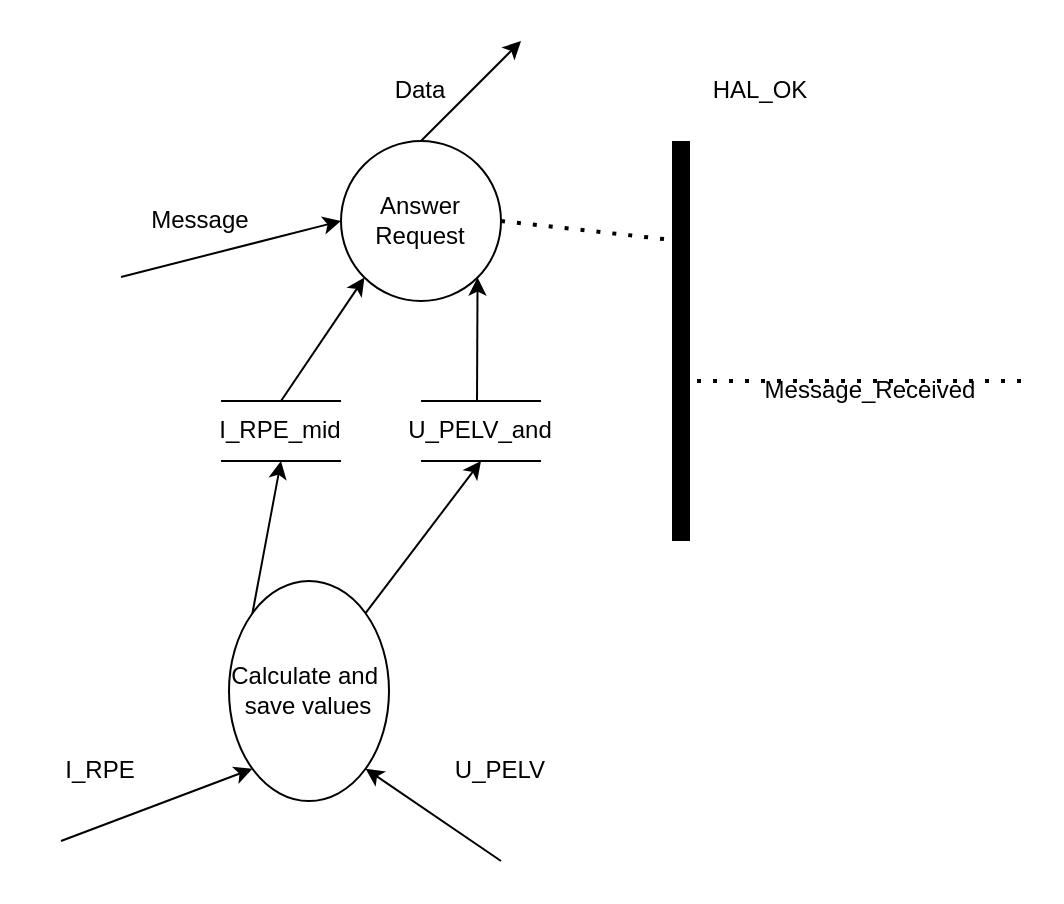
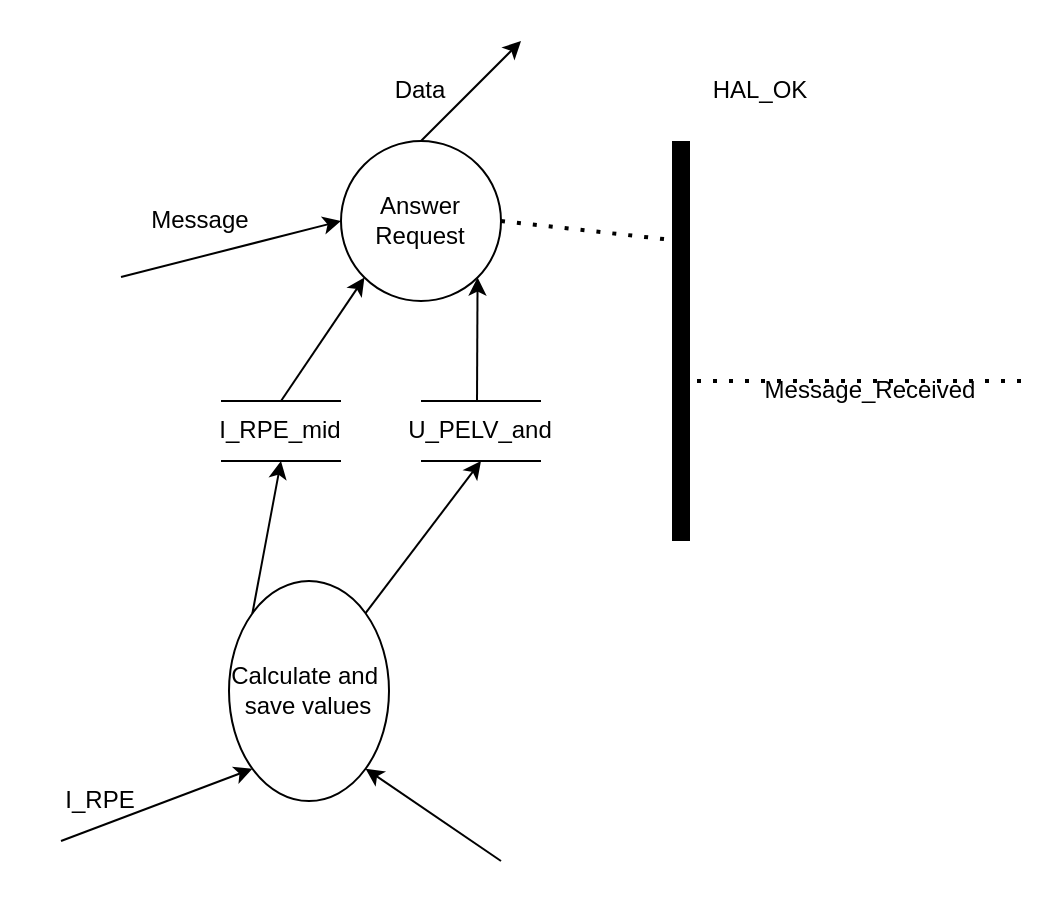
(101, 771) -> (101, 801)
(501, 771) -> none
